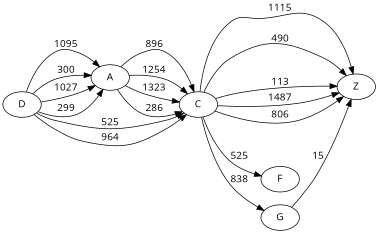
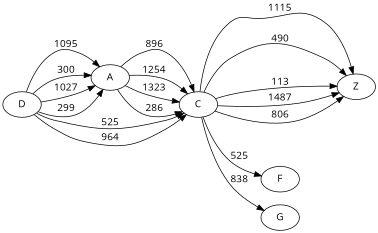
(325, 160) -> none
